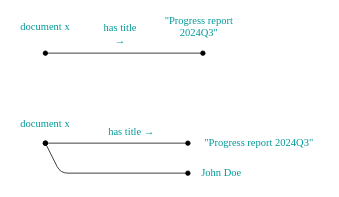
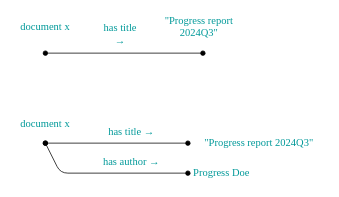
none -> (132, 162)
(222, 173) -> (222, 173)
